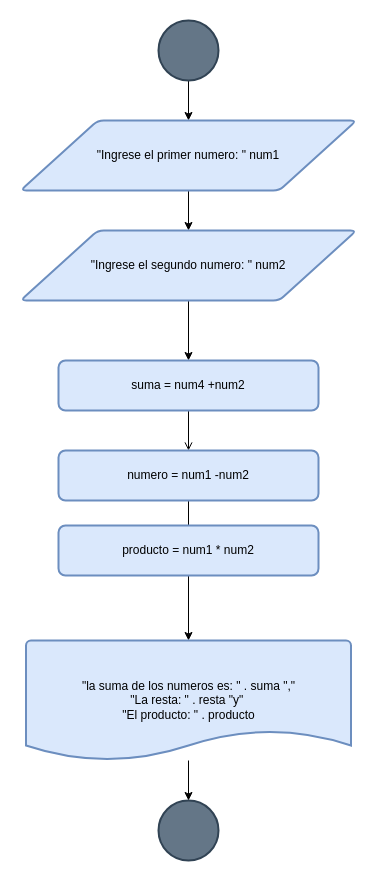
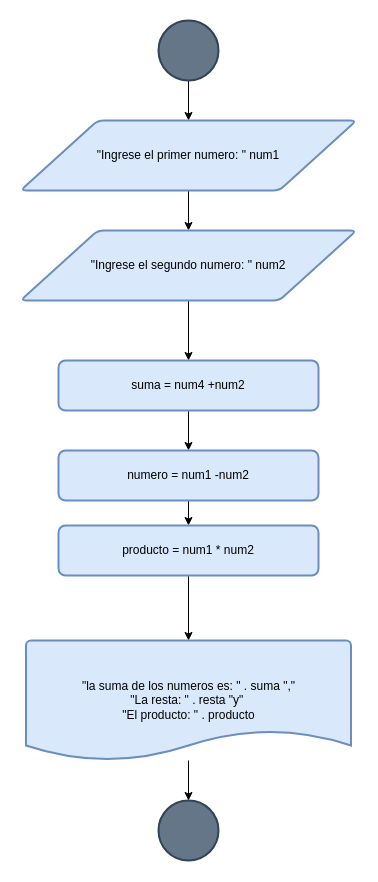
(189, 444) -> (189, 442)
(189, 520) -> (189, 517)
